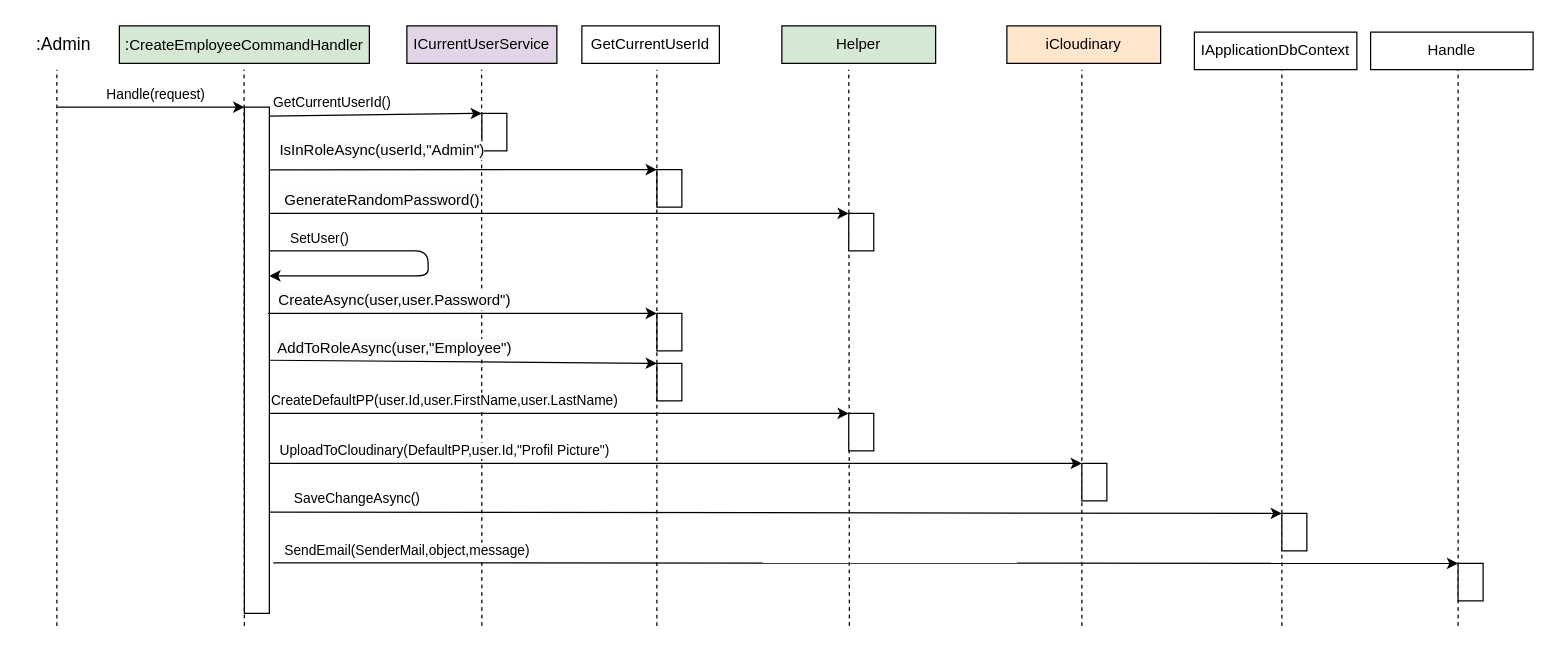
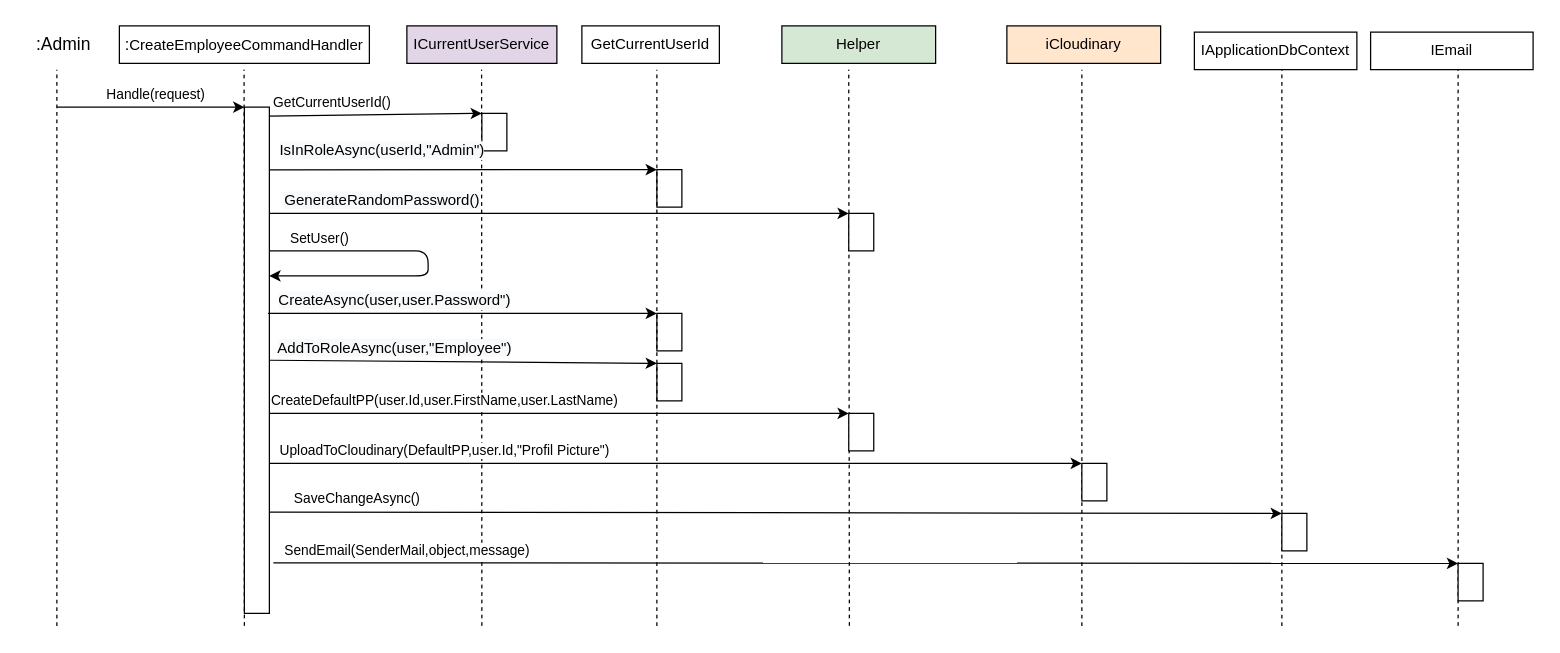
(244, 44) -> (244, 44)
(1452, 51) -> (1452, 51)
